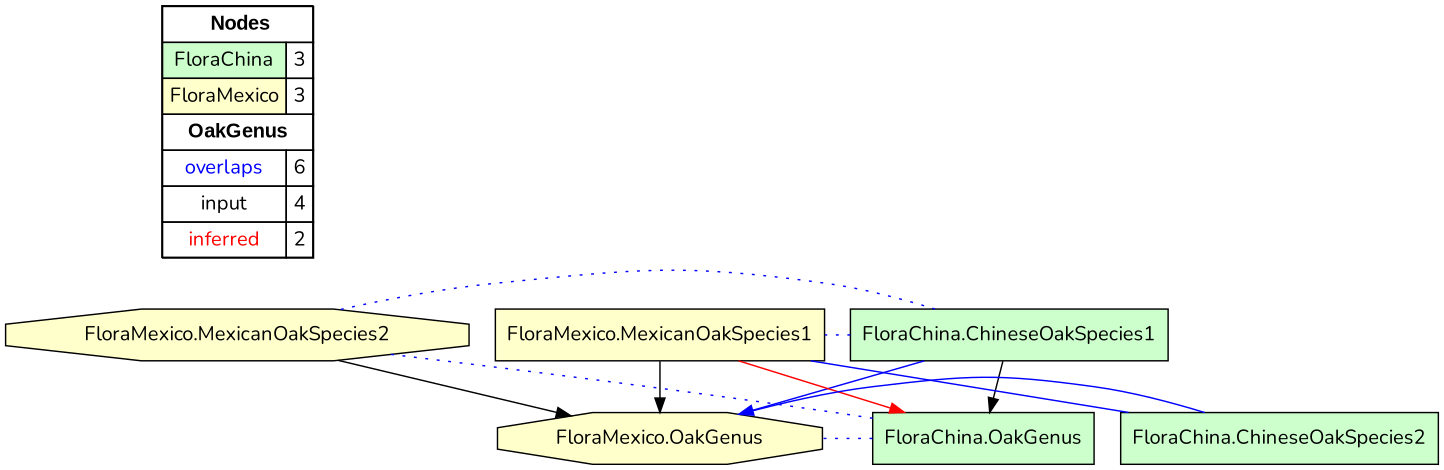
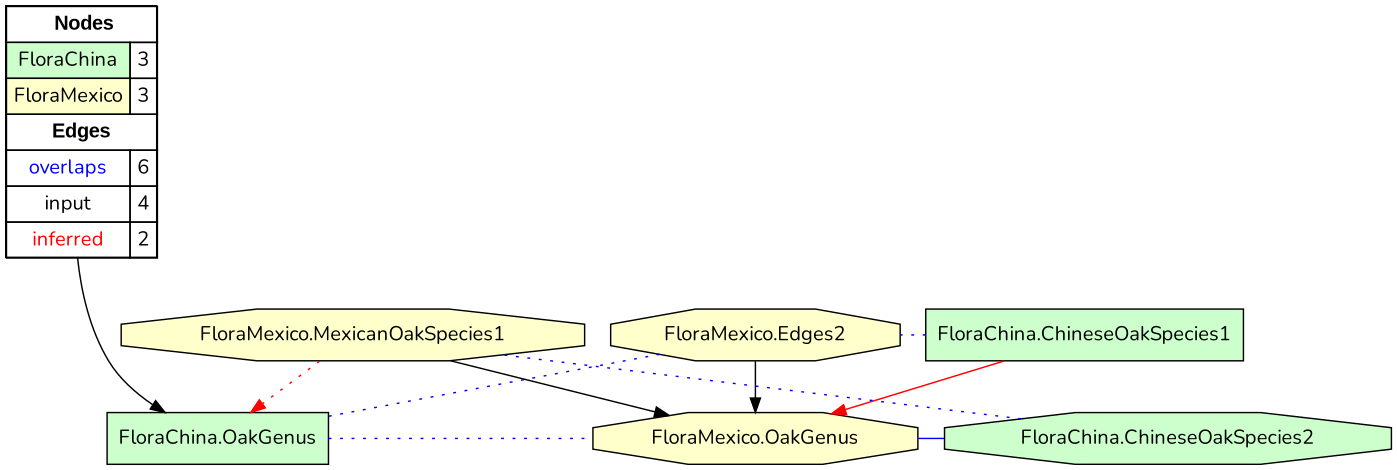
(238, 132) -> (82, 132)
(237, 335) -> (755, 335)
(660, 335) -> (353, 335)
(838, 335) -> none
(860, 379) -> (925, 385)
(998, 380) -> (98, 340)
(811, 383) -> (291, 382)
(970, 387) -> (775, 388)
(1280, 438) -> (1168, 438)
